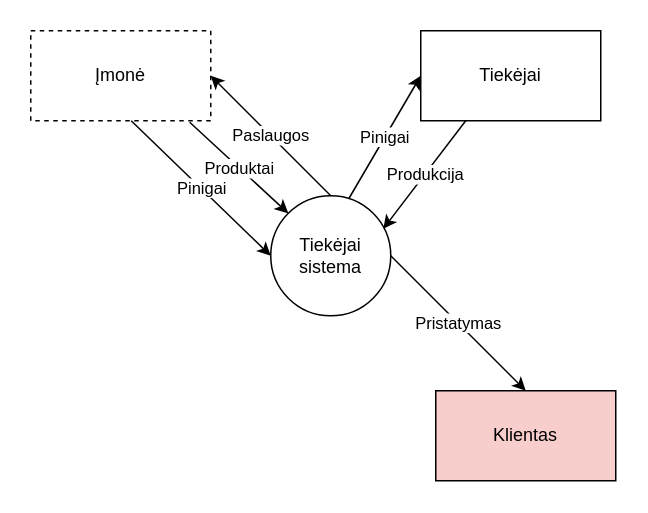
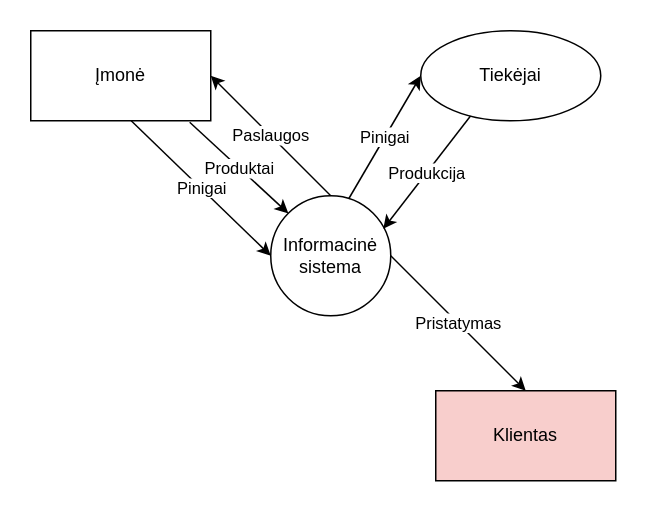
(121, 76) -> (121, 76)
(511, 76) -> (511, 76)
(331, 256) -> (331, 256)
